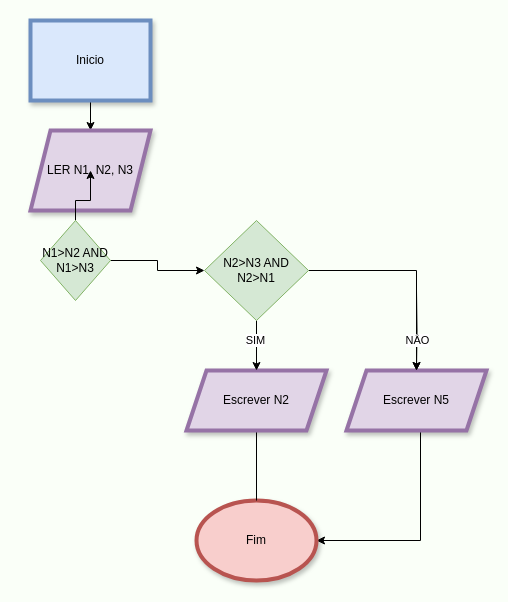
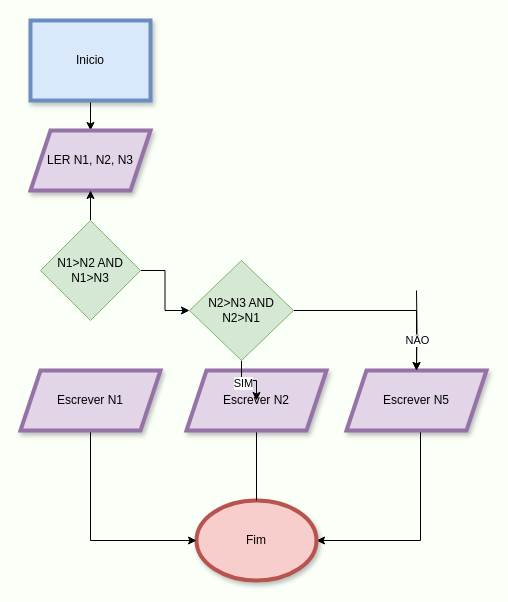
(91, 171) -> (91, 161)
(76, 261) -> (91, 271)
(257, 271) -> (242, 311)
none -> (91, 401)
none -> (91, 535)
